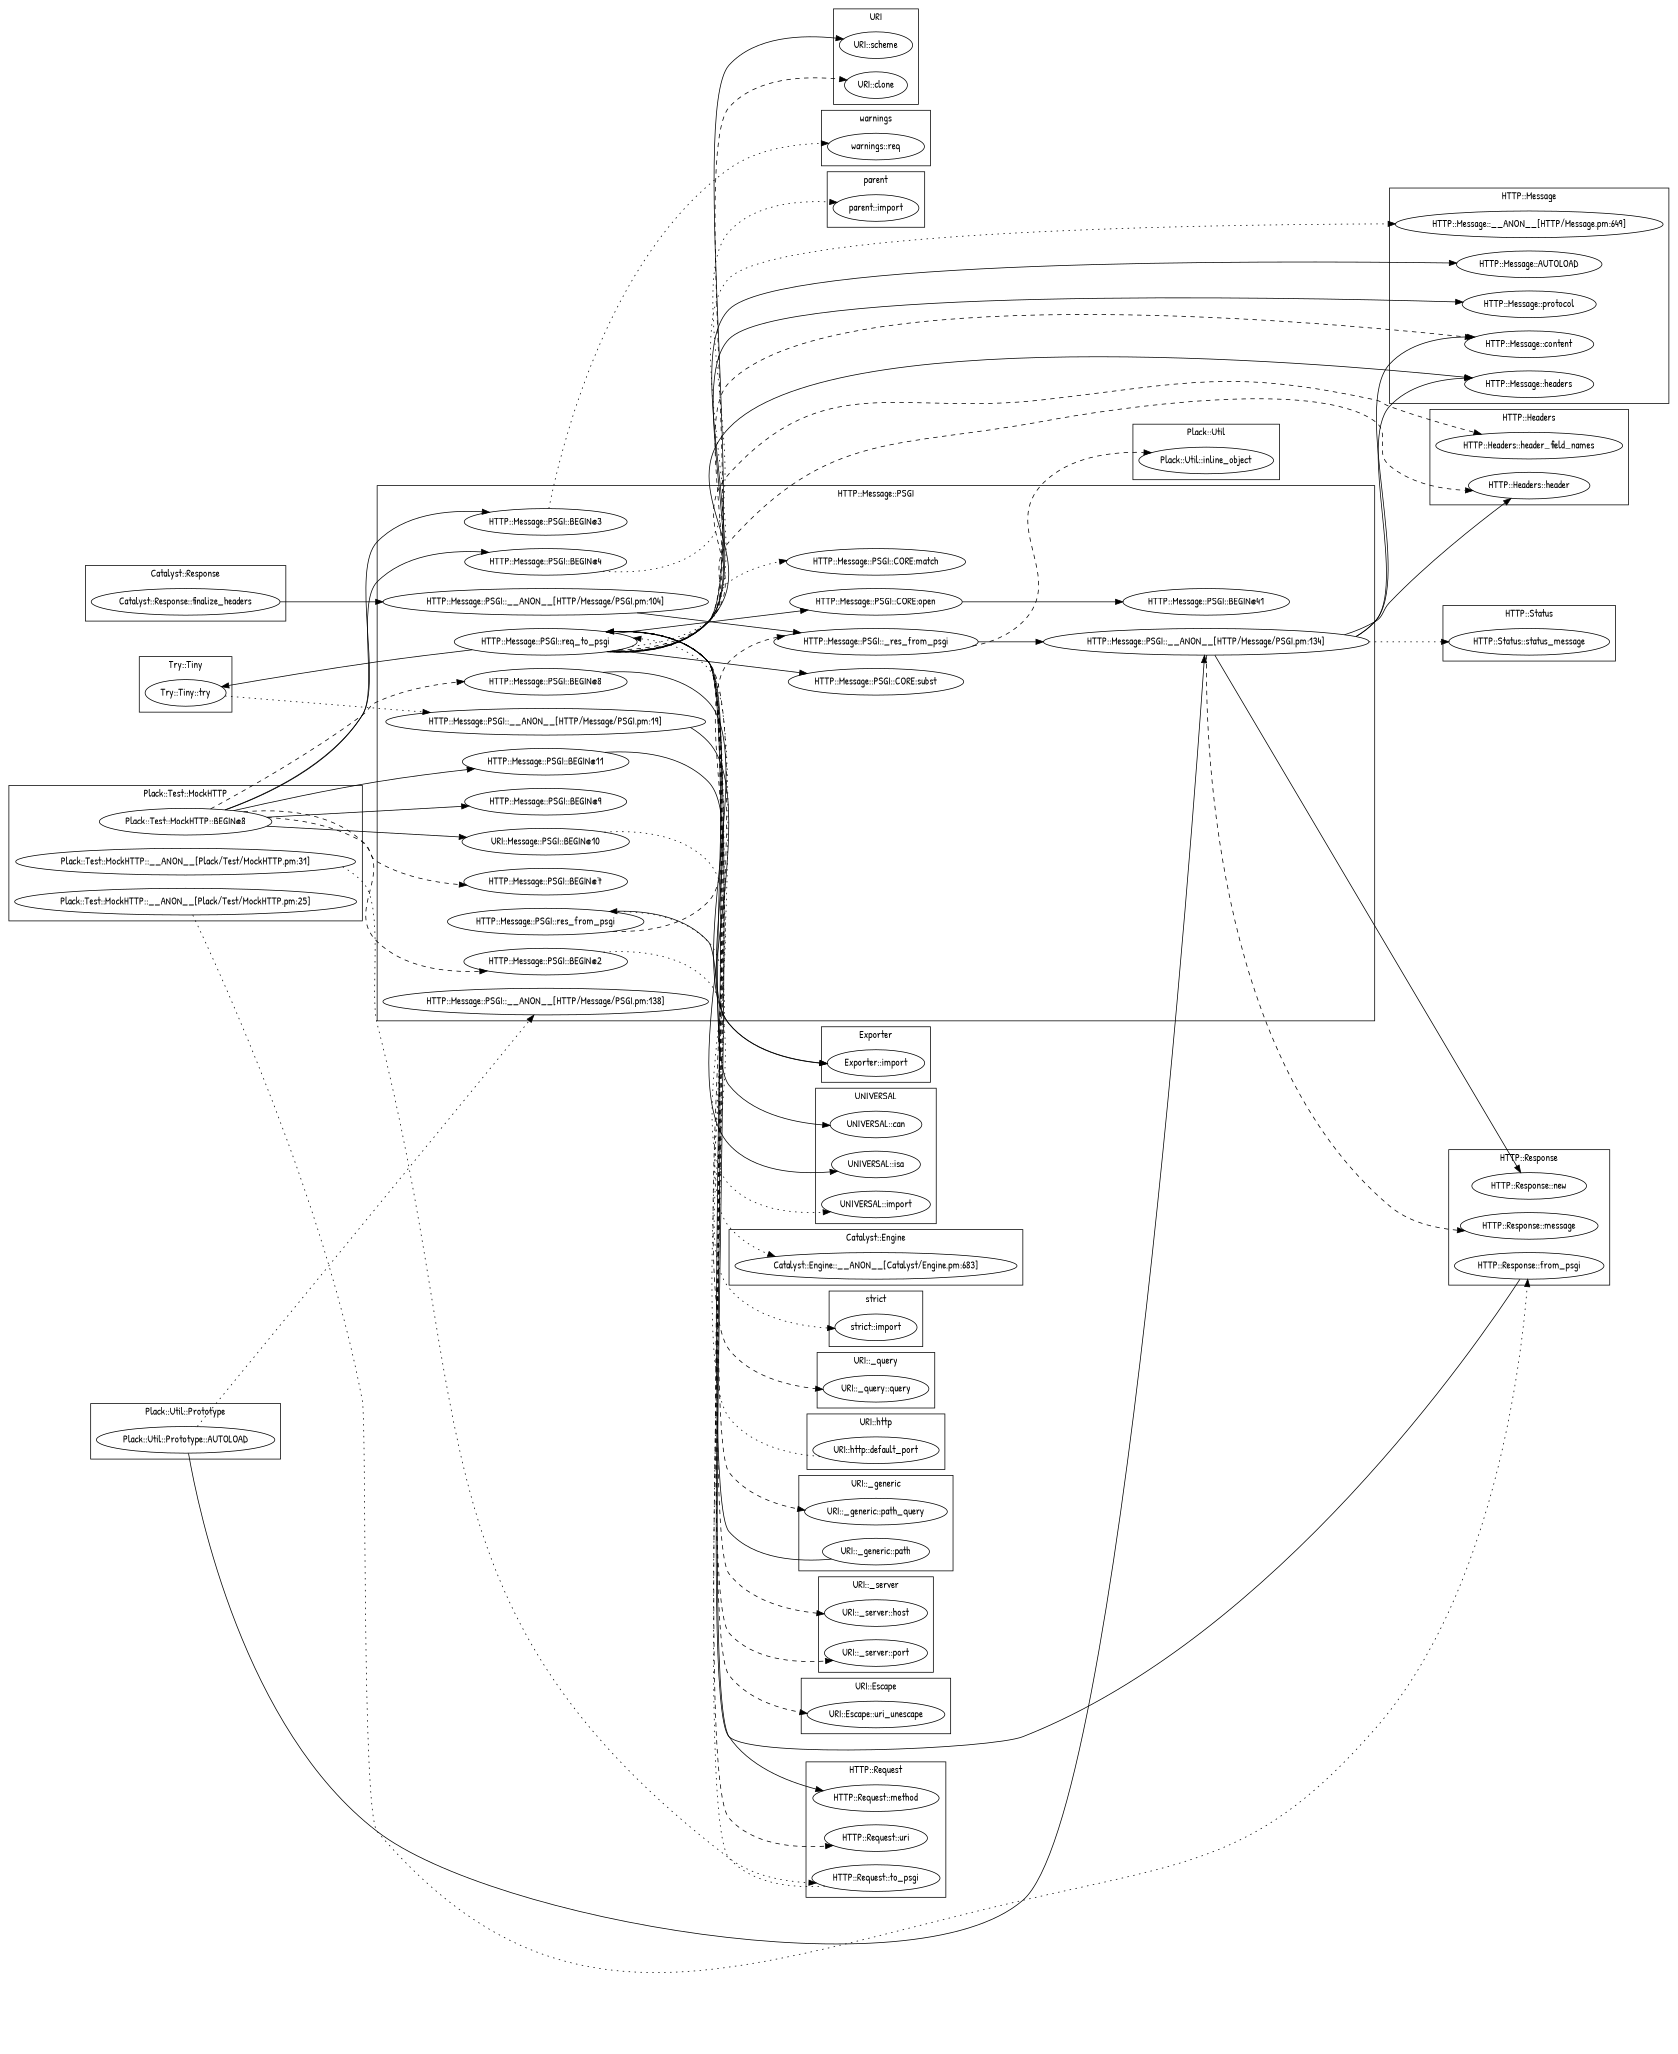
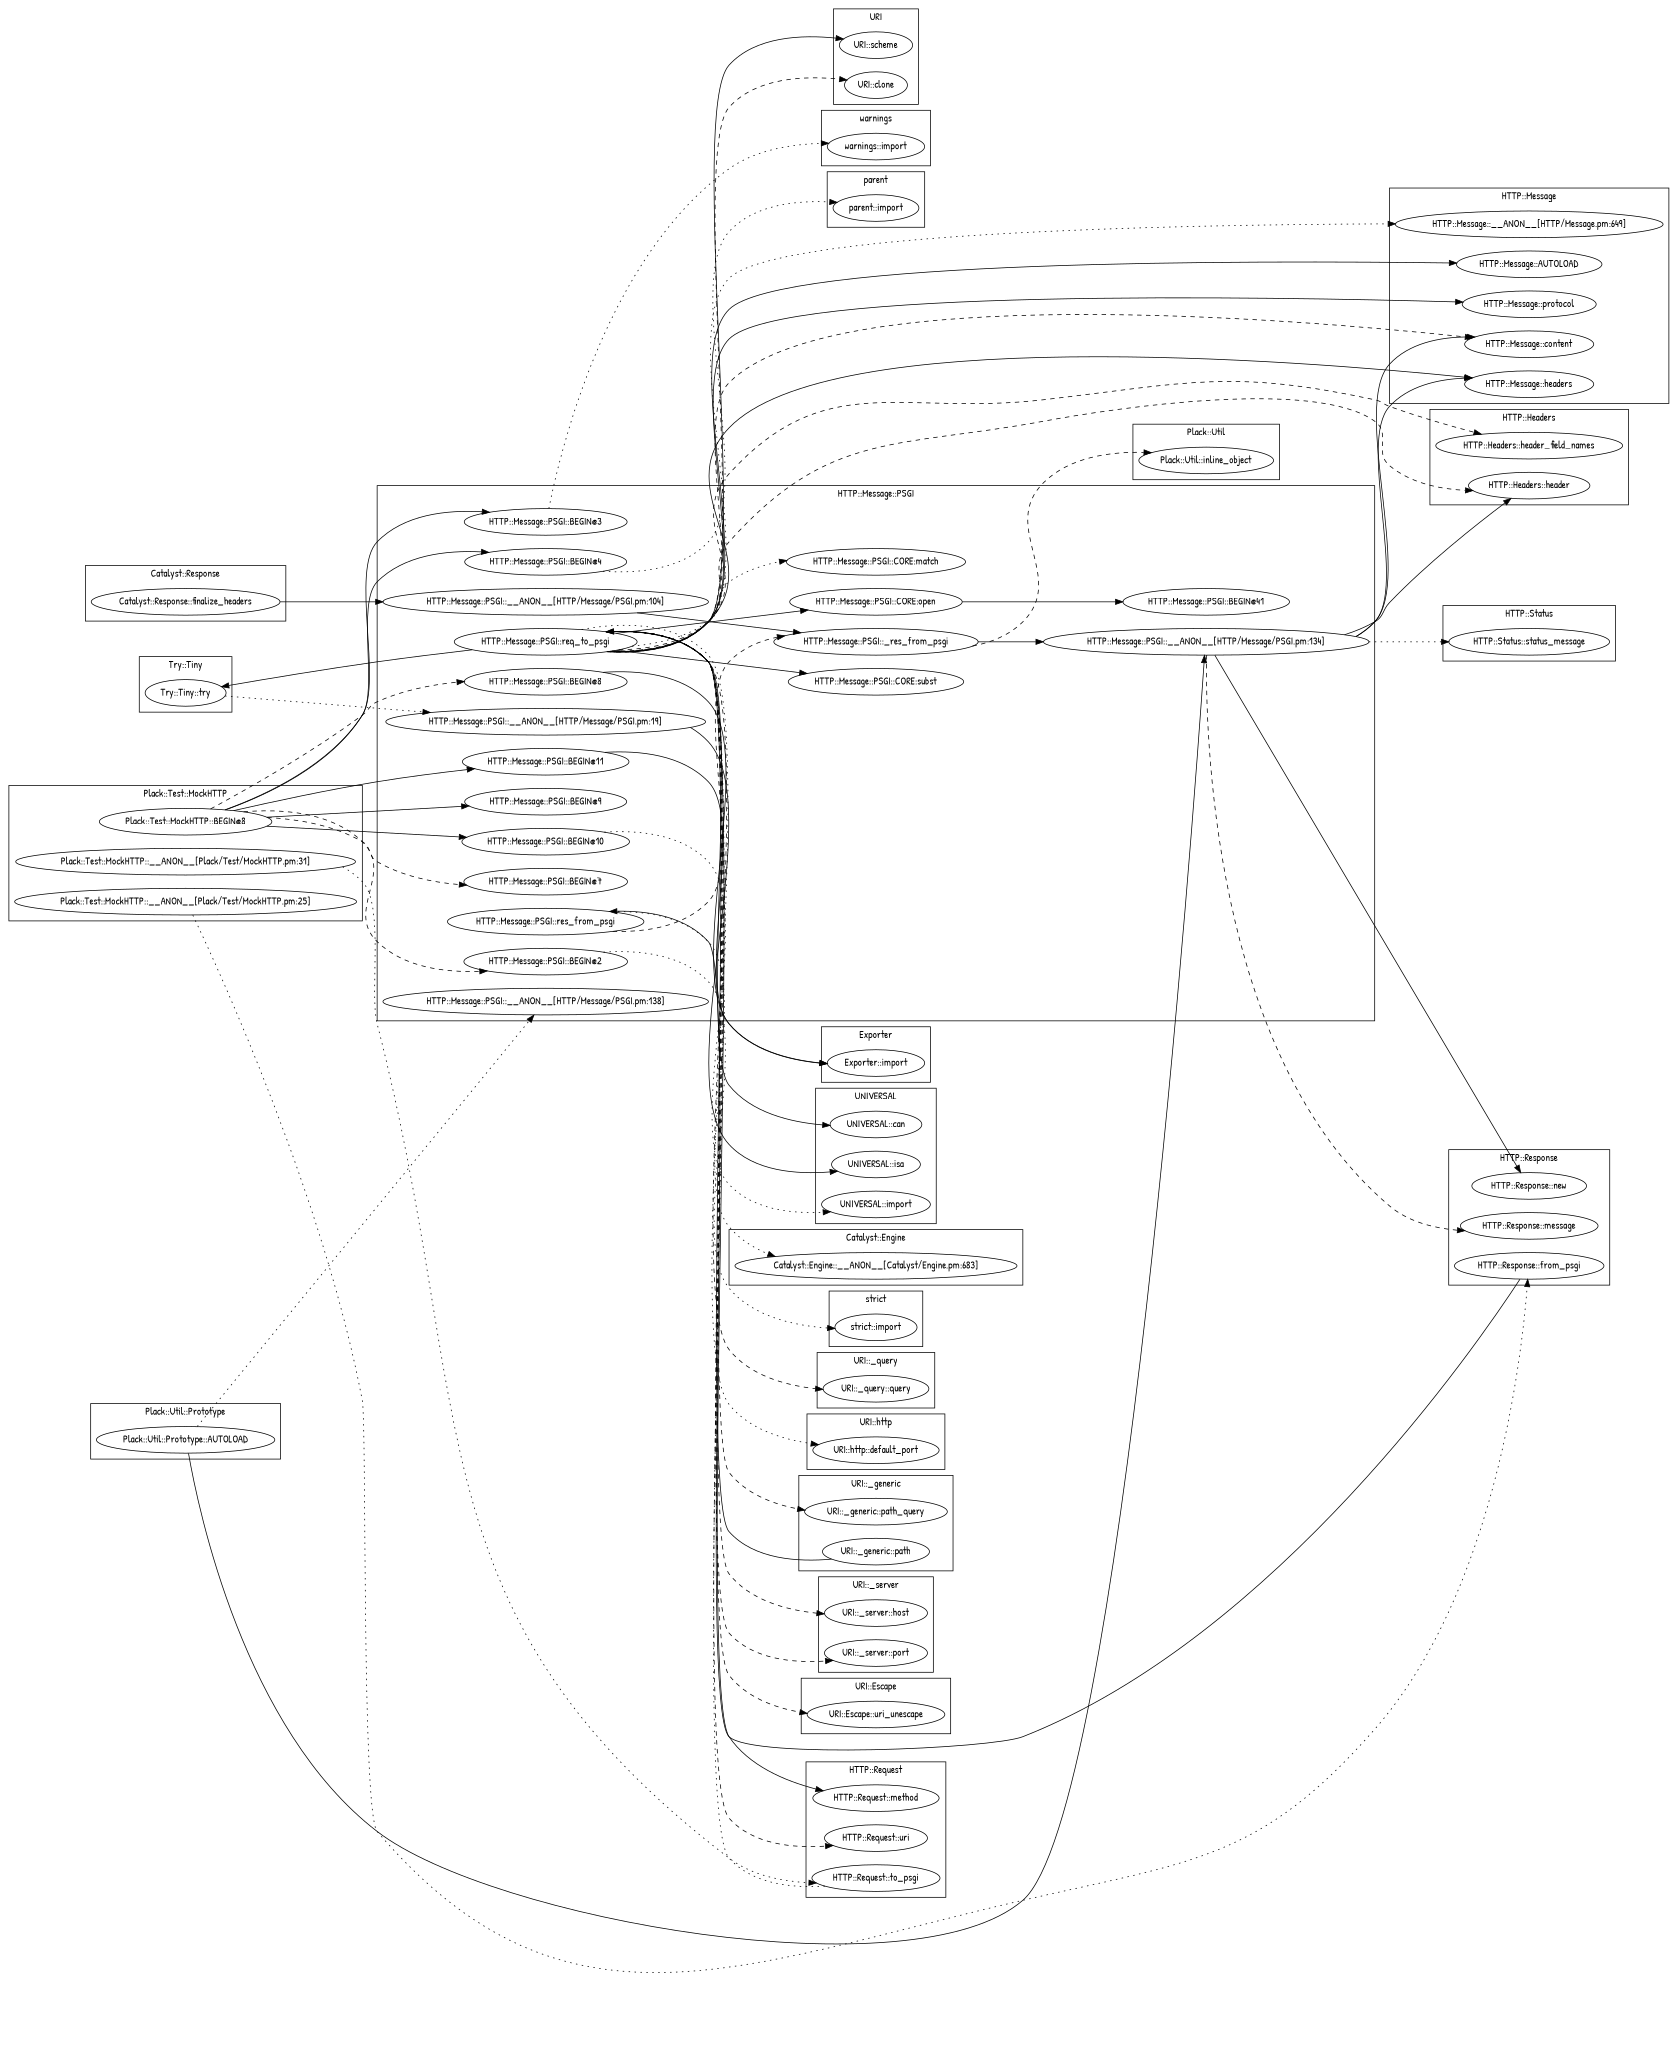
(876, 147) -> (876, 147)
(546, 842) -> (546, 842)
(720, 1056) -> (721, 1009)
